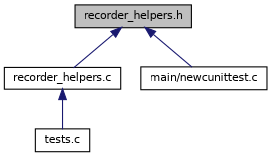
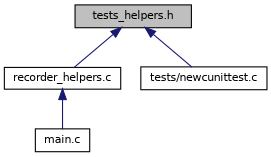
(133, 16) -> (133, 16)
(204, 78) -> (204, 78)
(63, 140) -> (63, 140)
